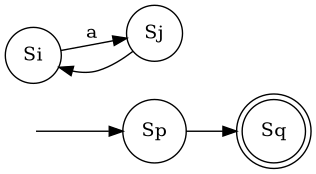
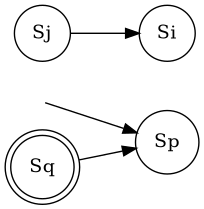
(87, 46) -> none
(204, 131) -> (101, 155)
